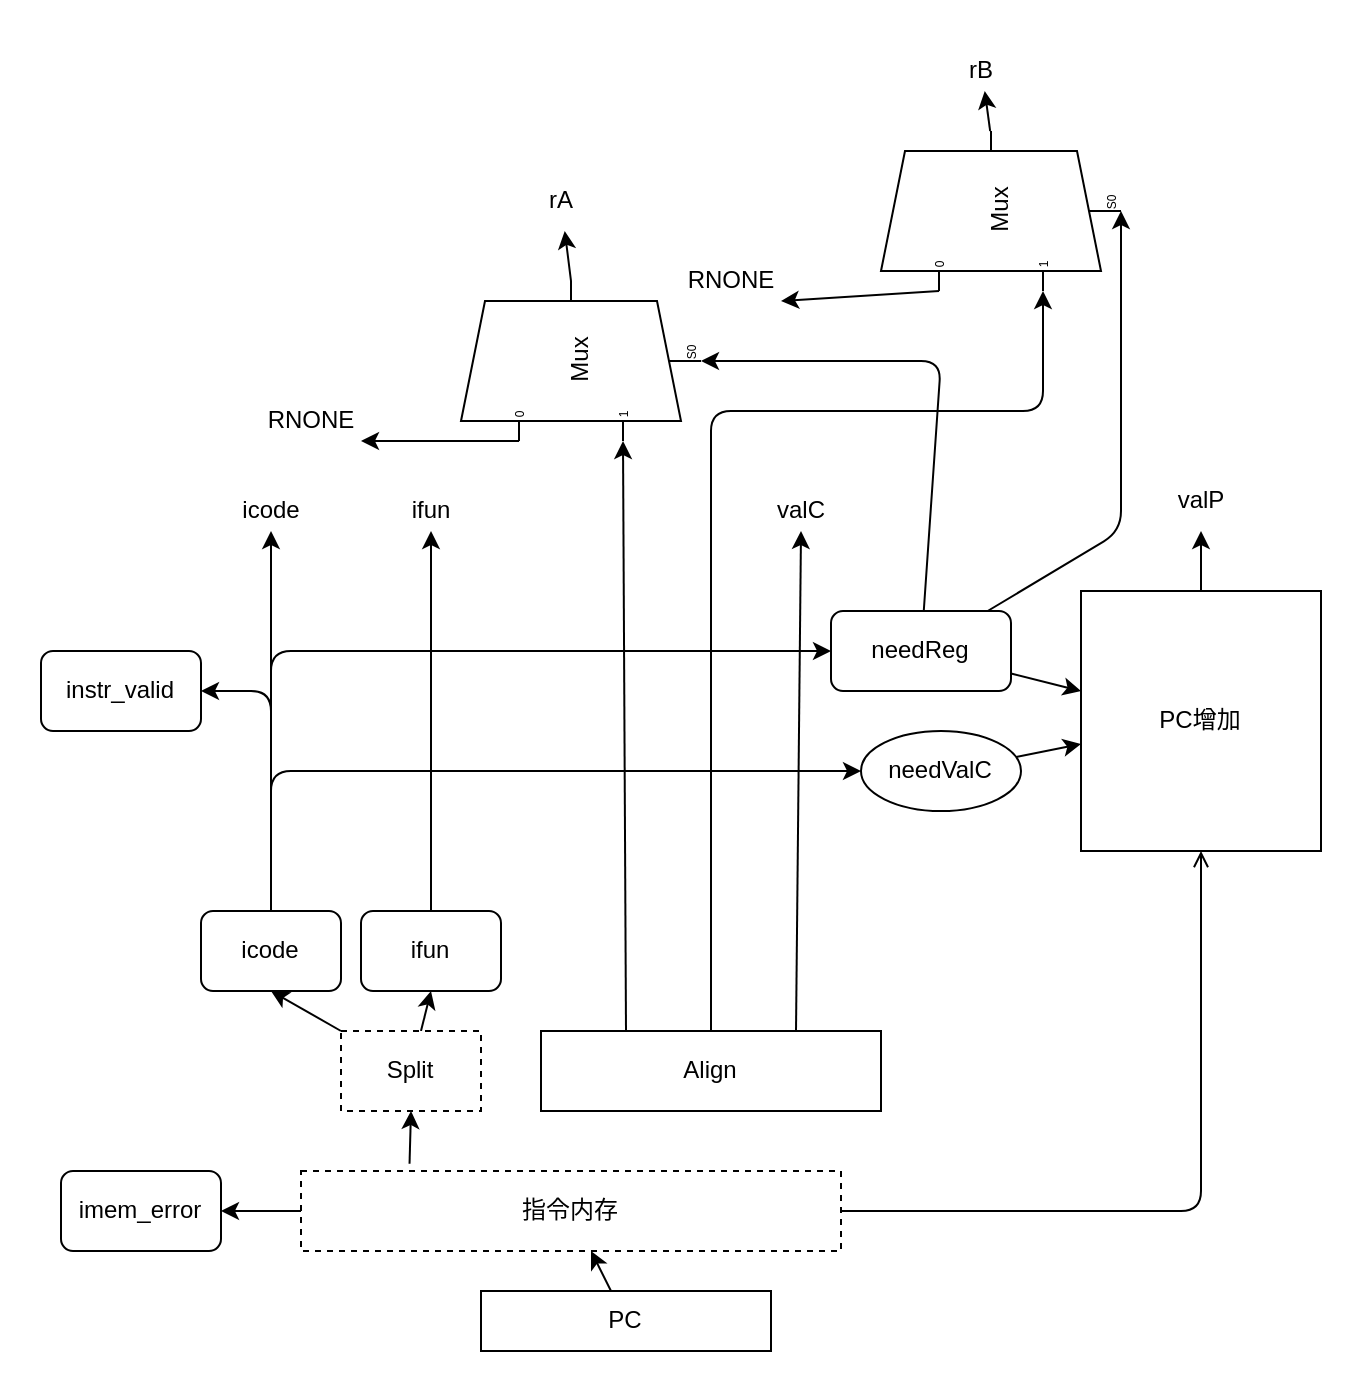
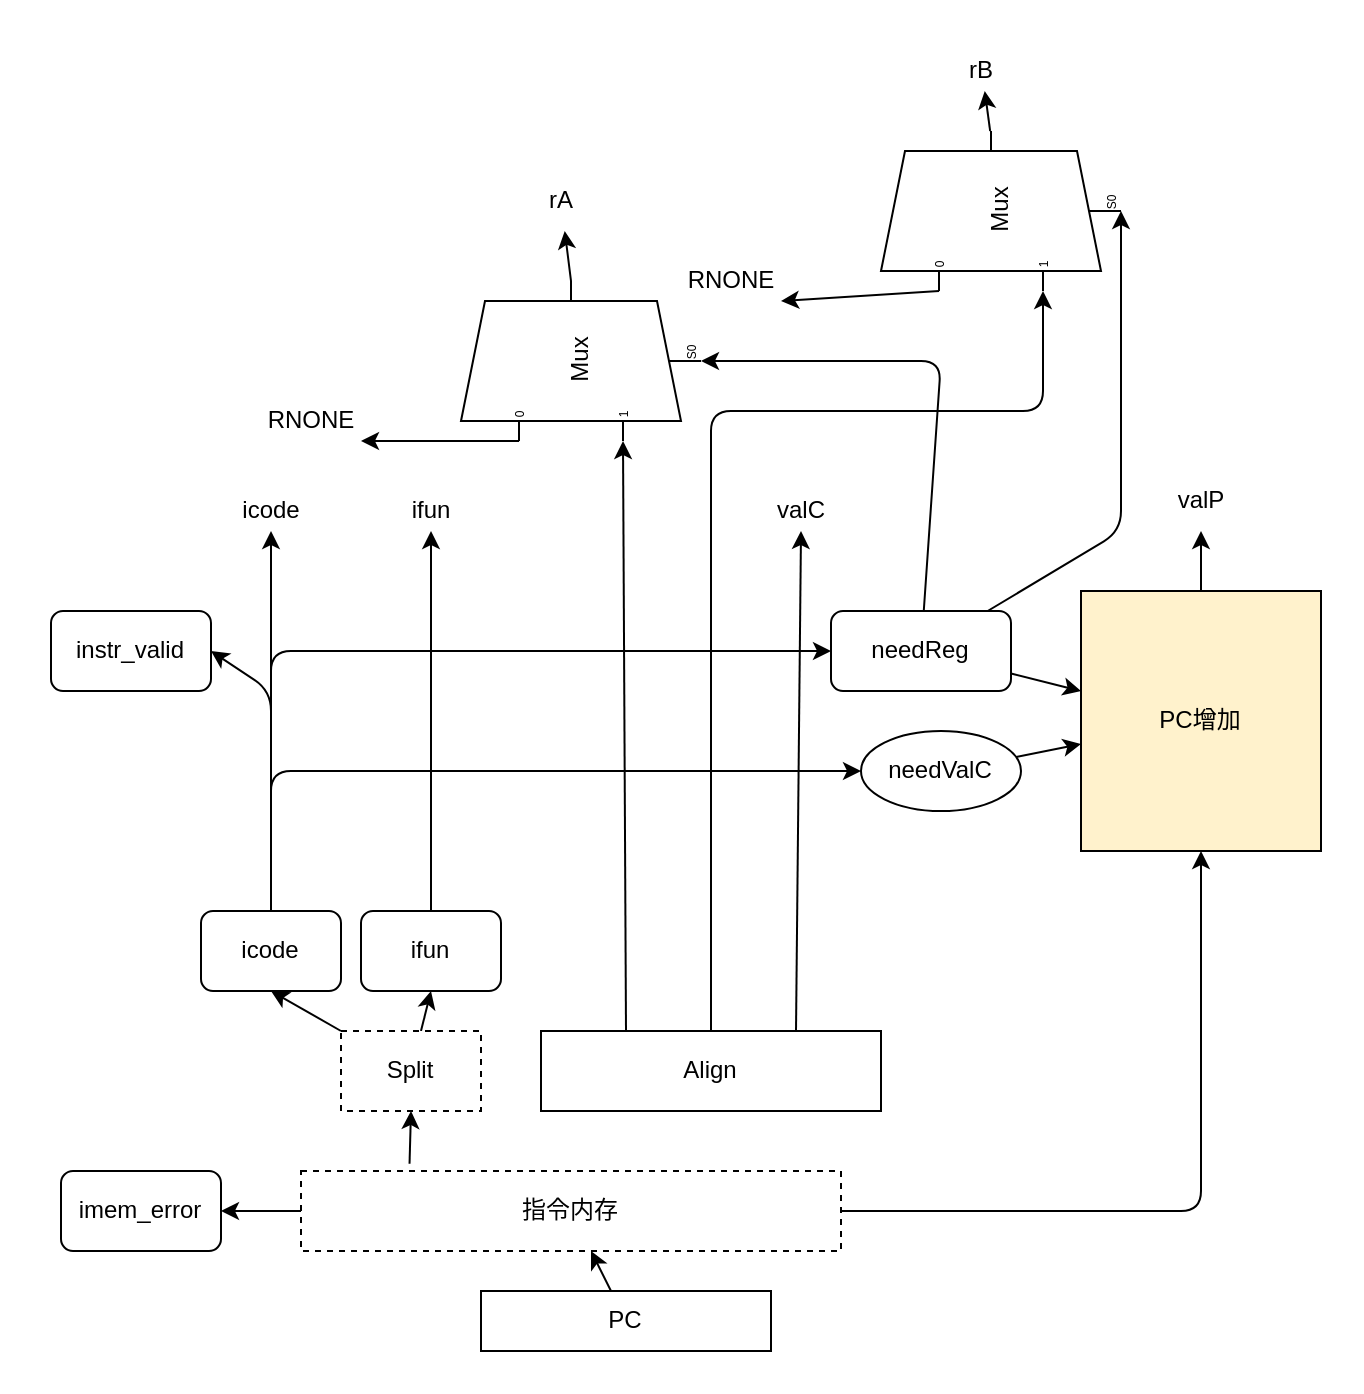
(121, 691) -> (131, 651)
(1201, 721) -> (1201, 721)
(1201, 862) -> (1201, 866)
